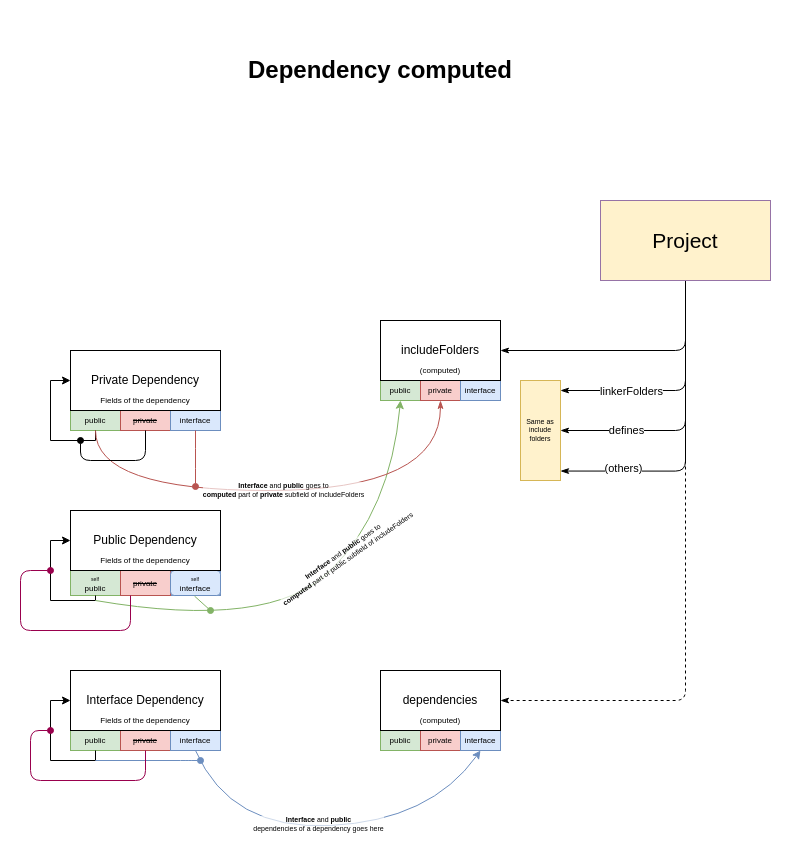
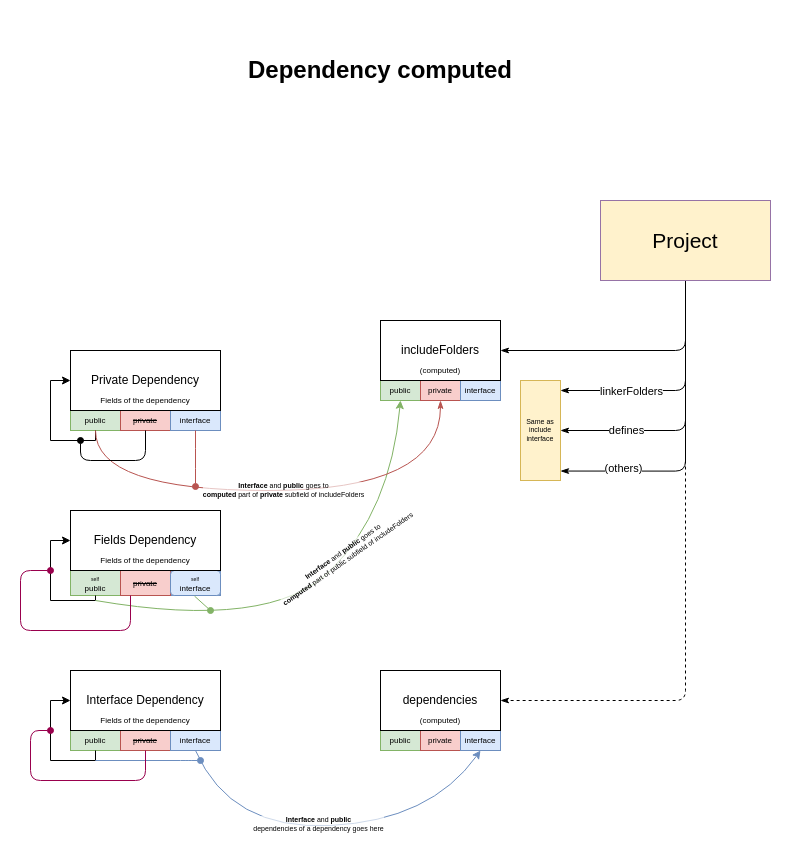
(541, 431) -> (541, 431)
(146, 541) -> (146, 541)
